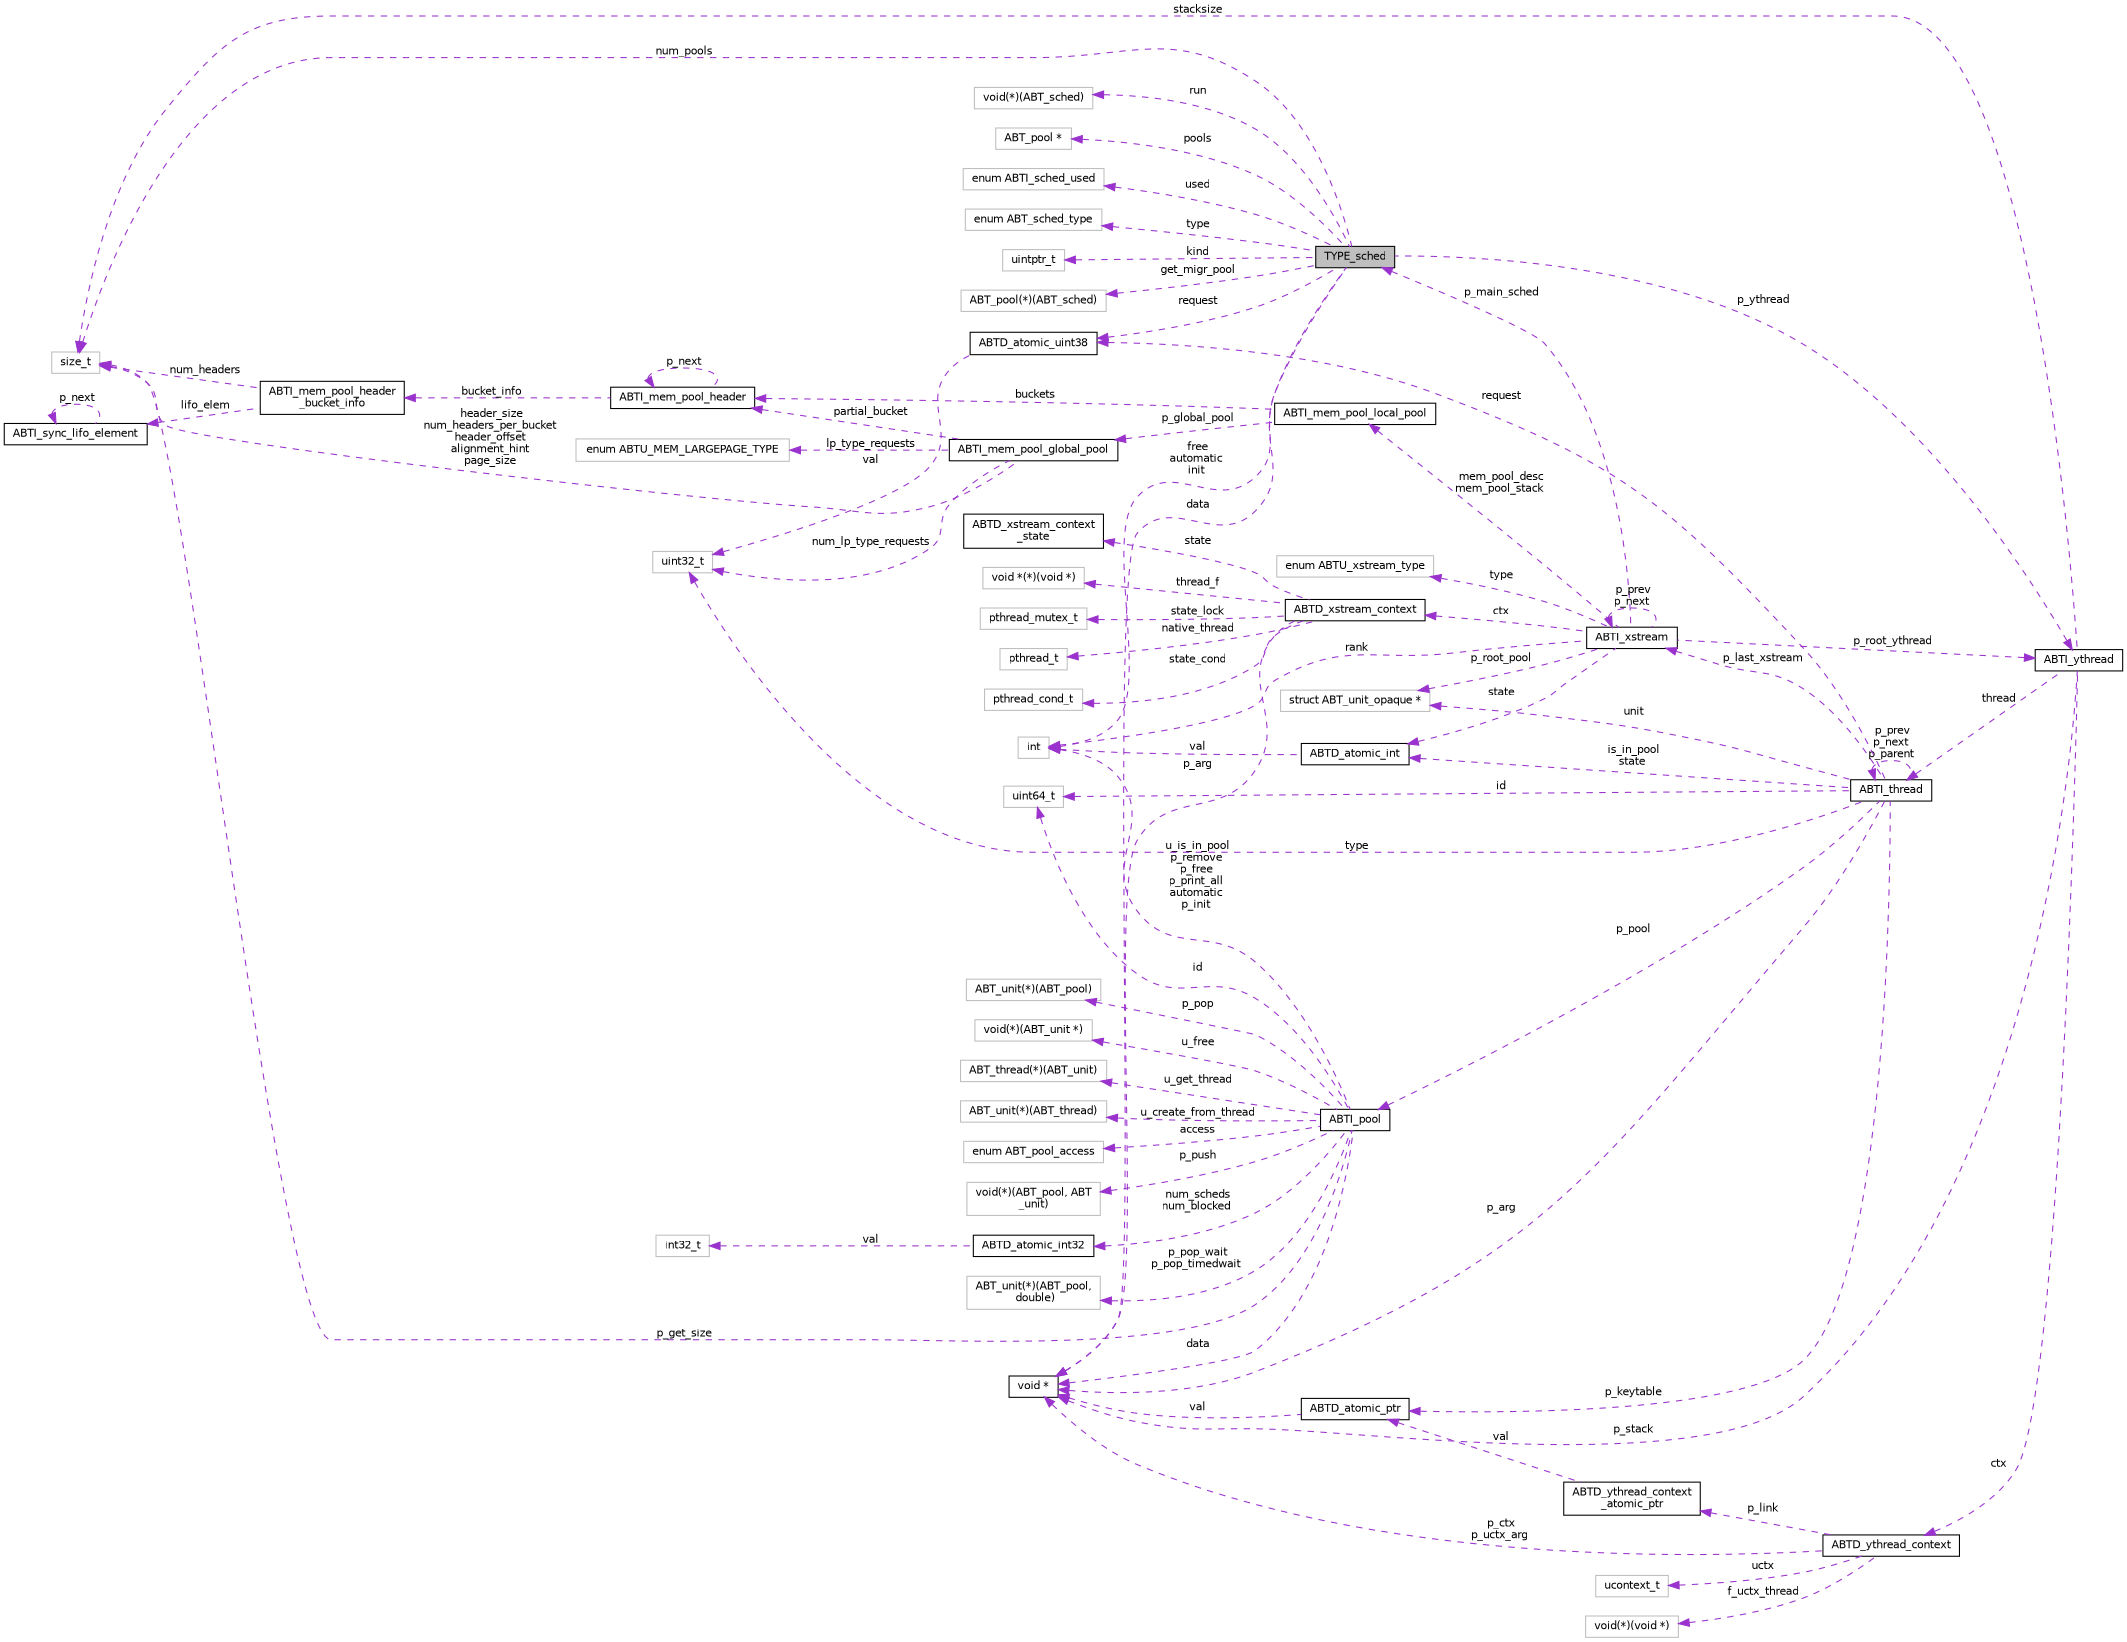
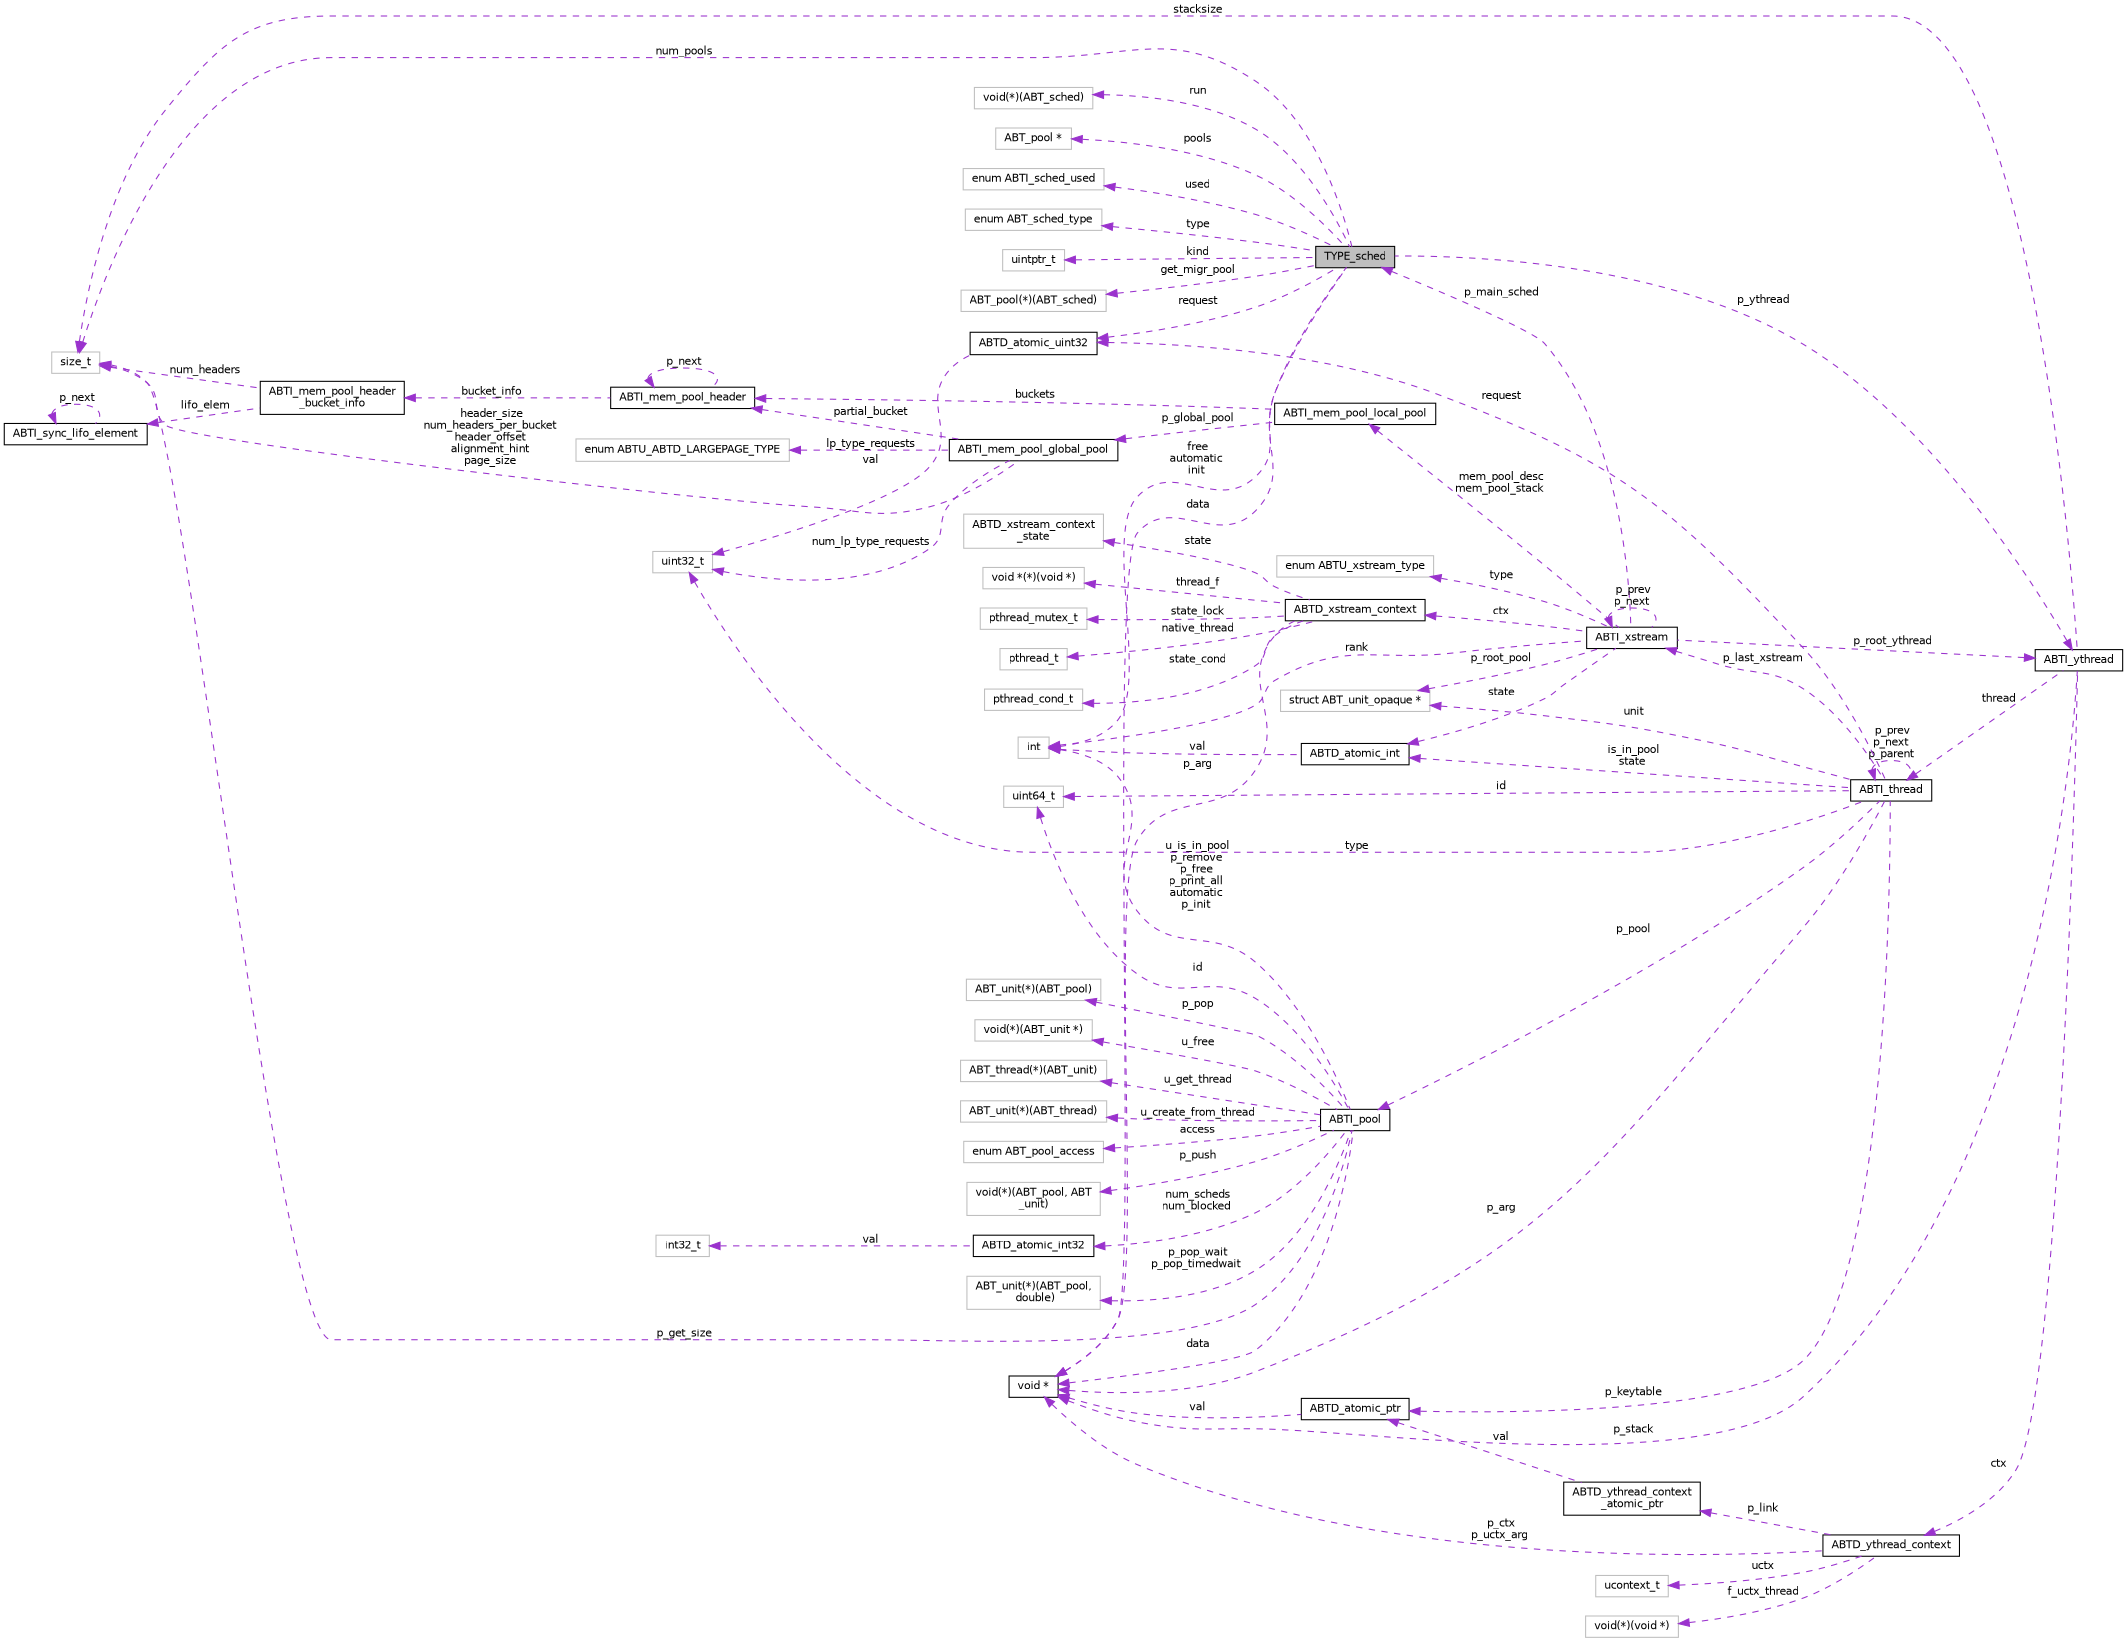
(1034, 343) -> (1034, 343)
(683, 450) -> (683, 450)
(1034, 531) -> (1034, 531)
